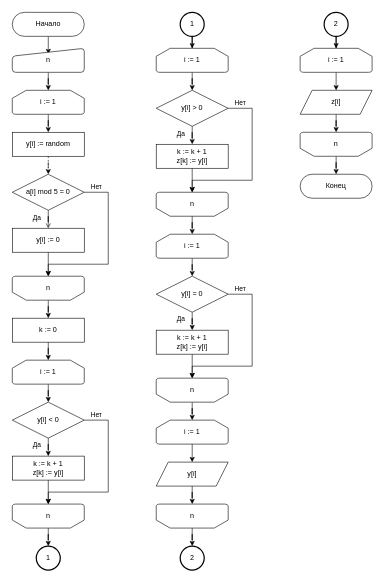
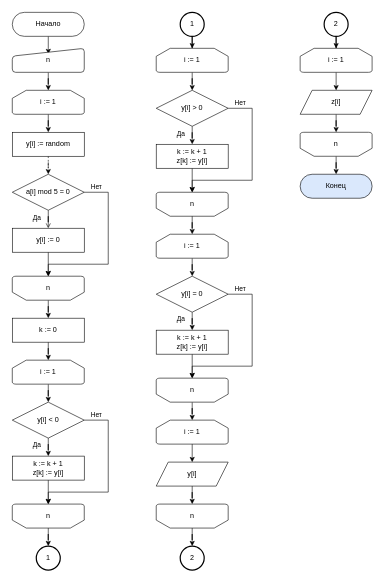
(336, 186) -> (336, 186)
